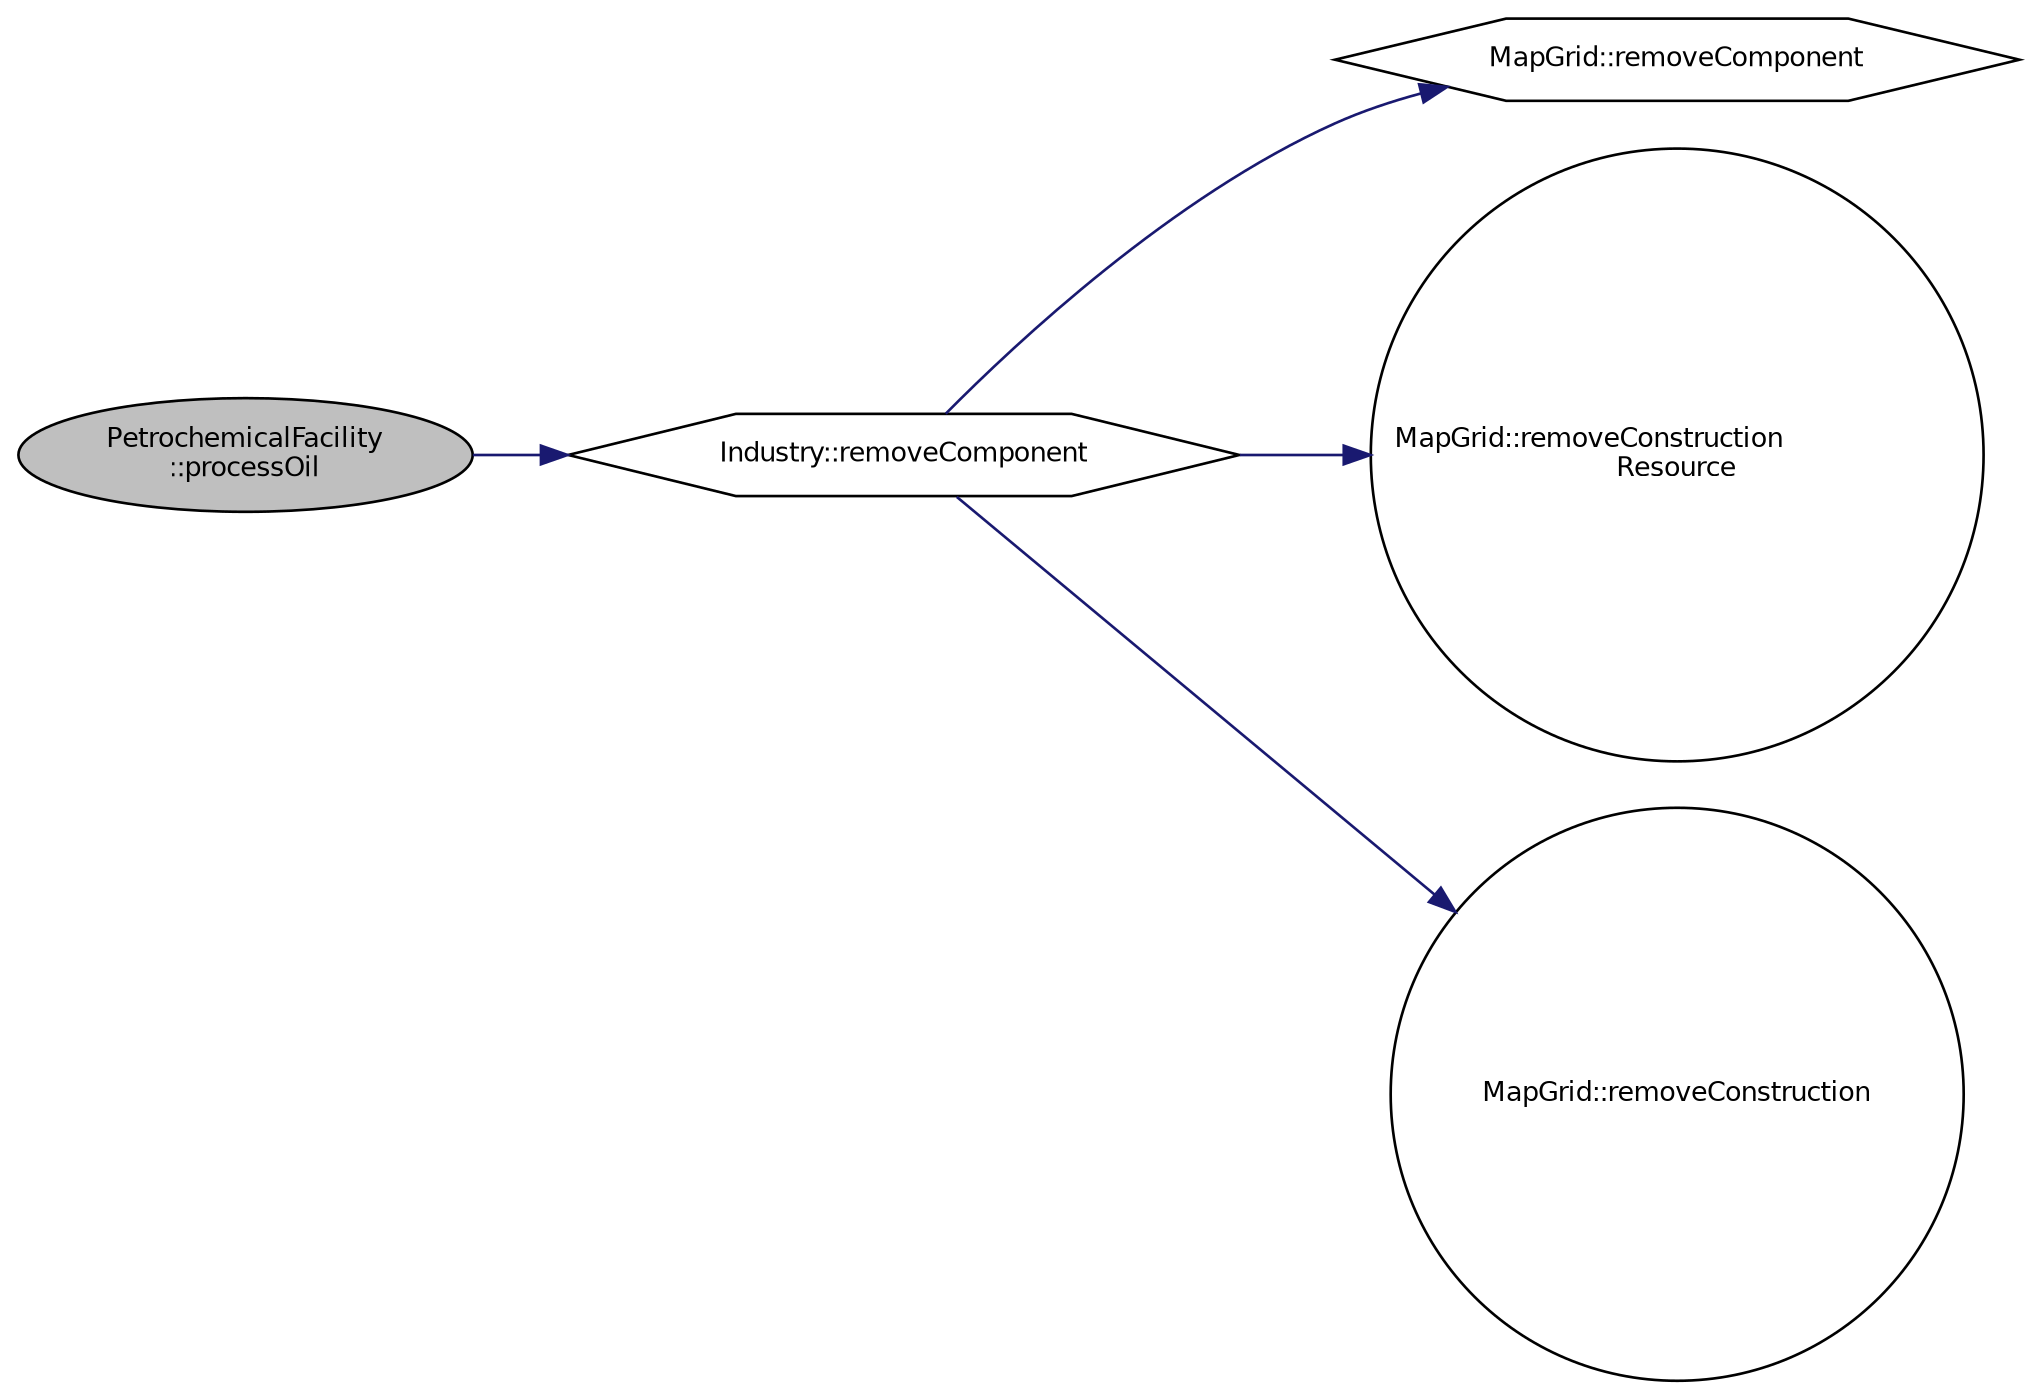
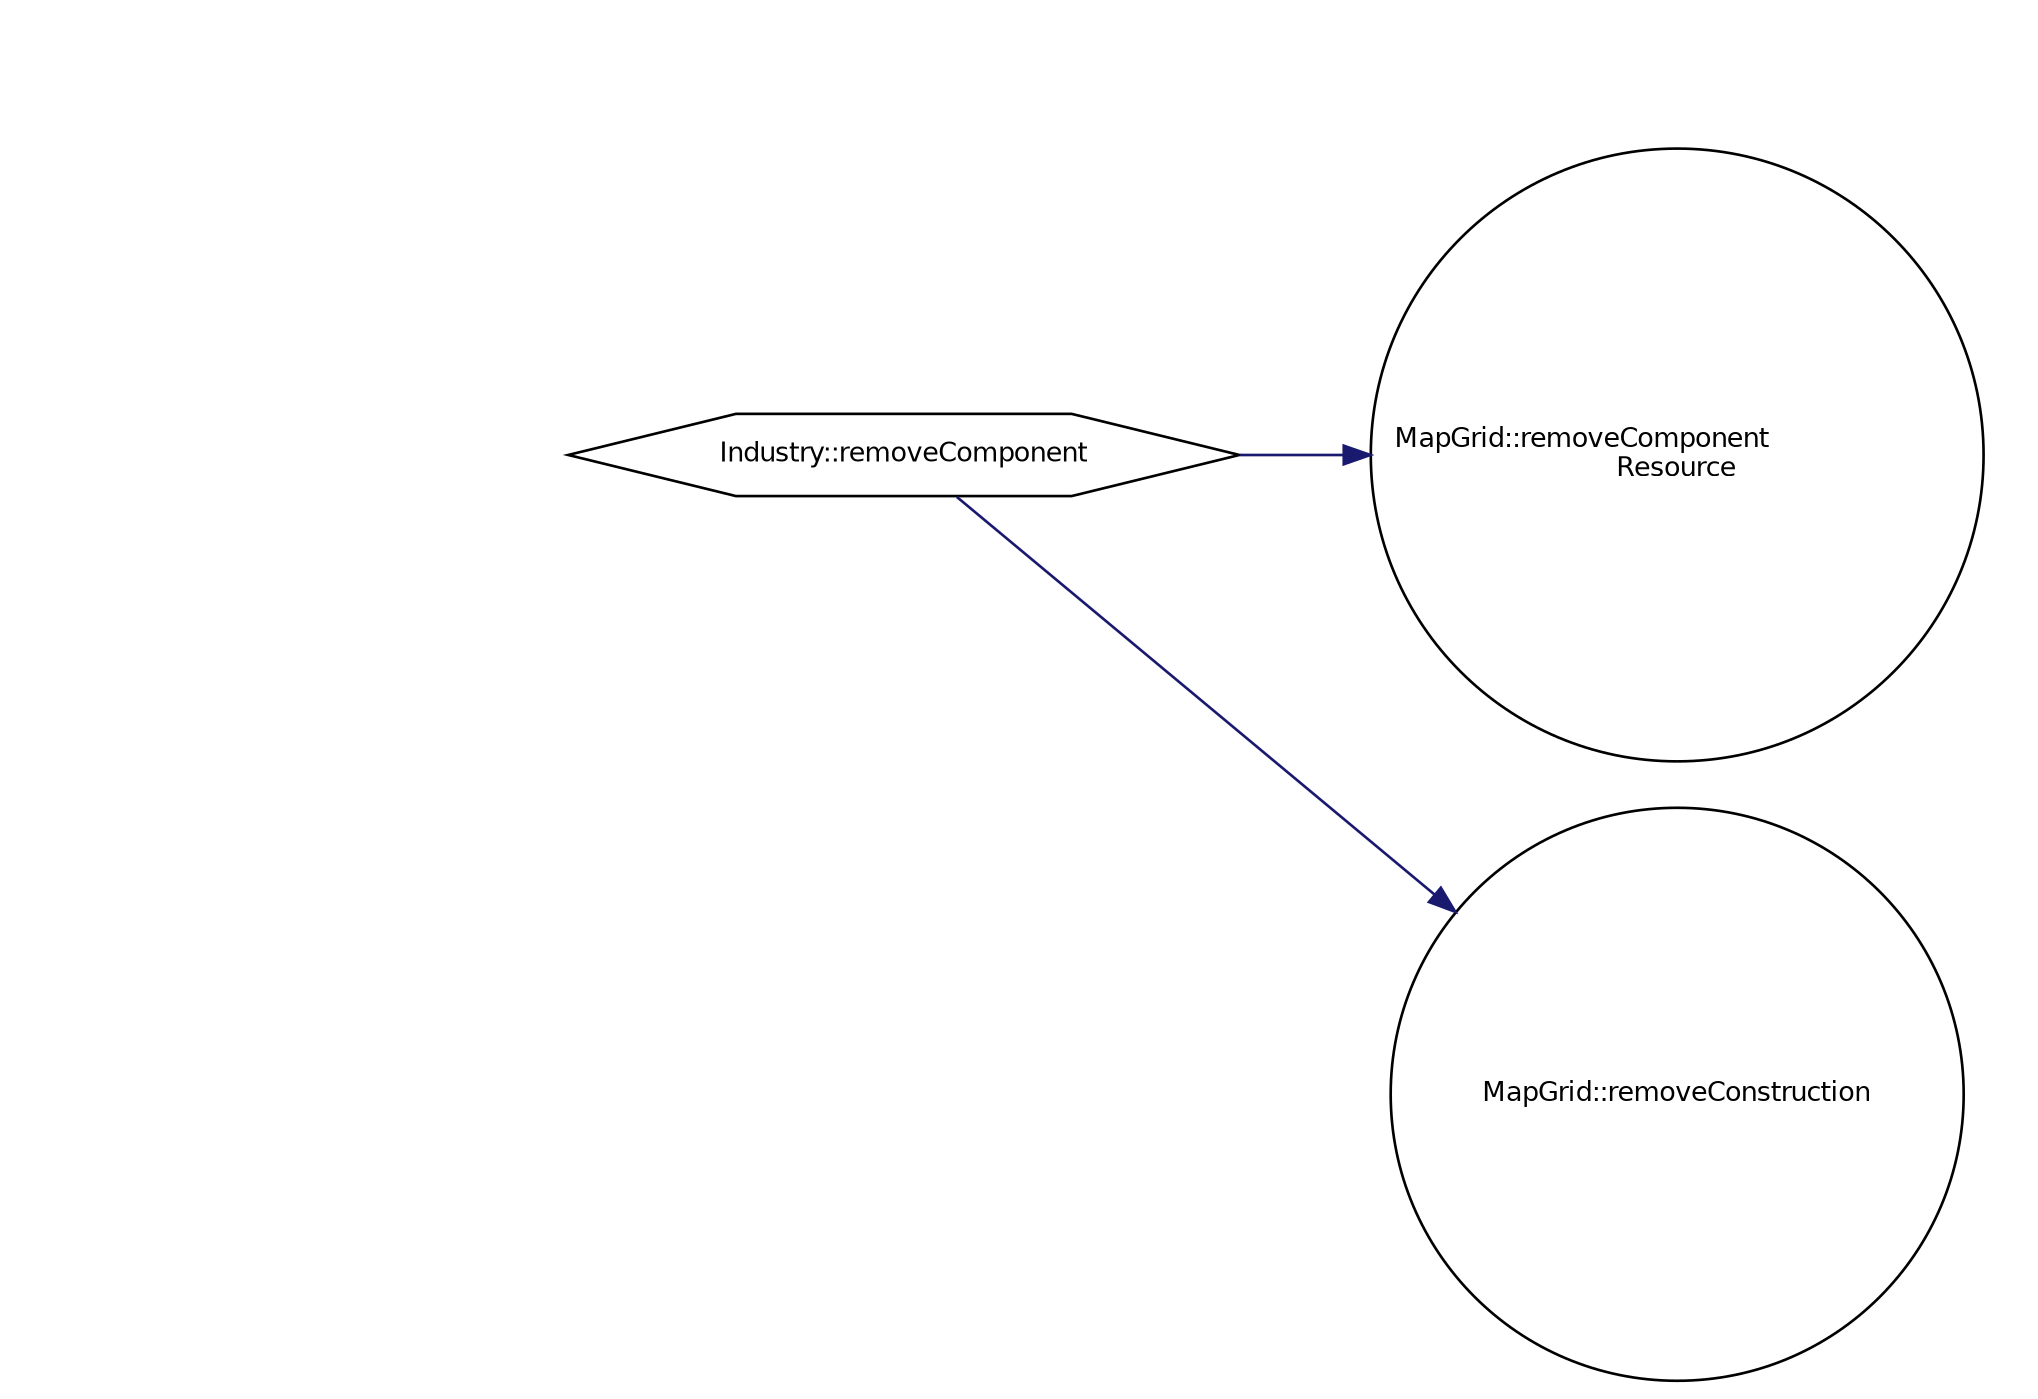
(1677, 60) -> none
(246, 455) -> none
(1677, 455) -> (1677, 455)
